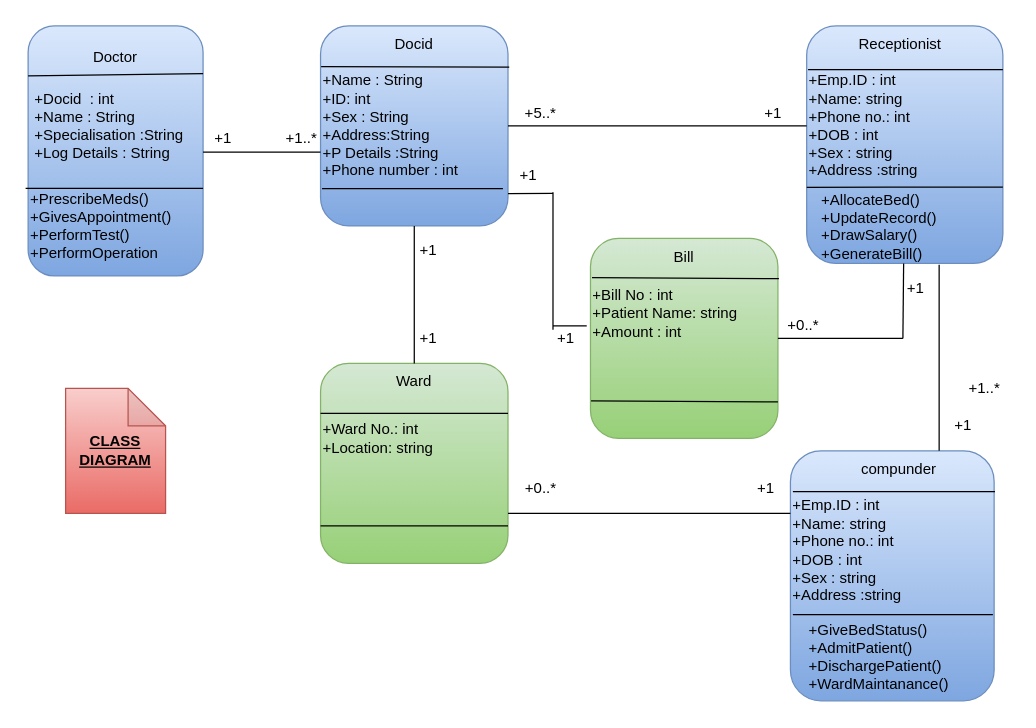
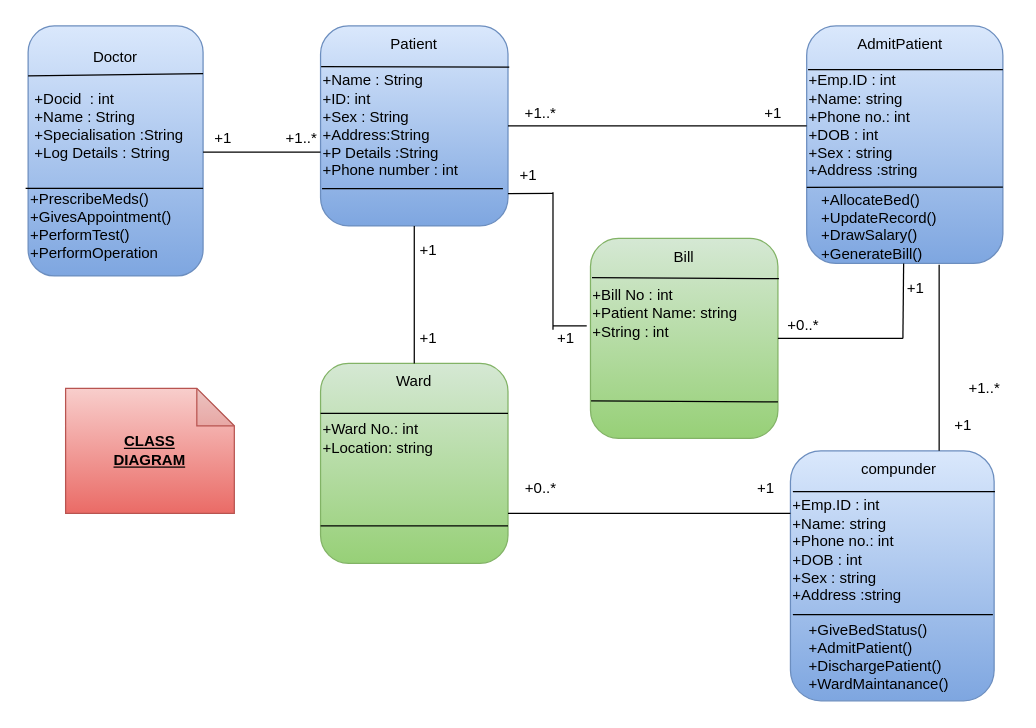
(414, 44) -> (414, 44)
(901, 44) -> (901, 44)
(654, 113) -> (654, 113)
(672, 313) -> (672, 313)
(116, 451) -> (150, 451)
